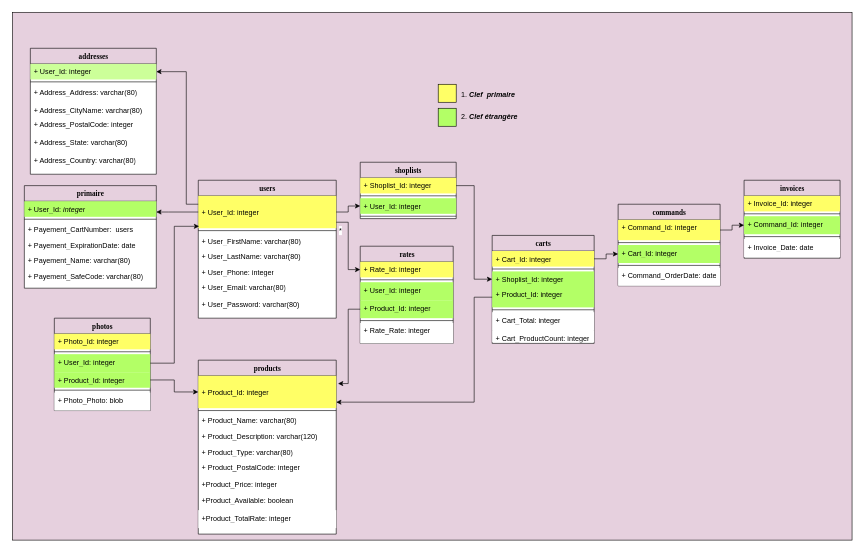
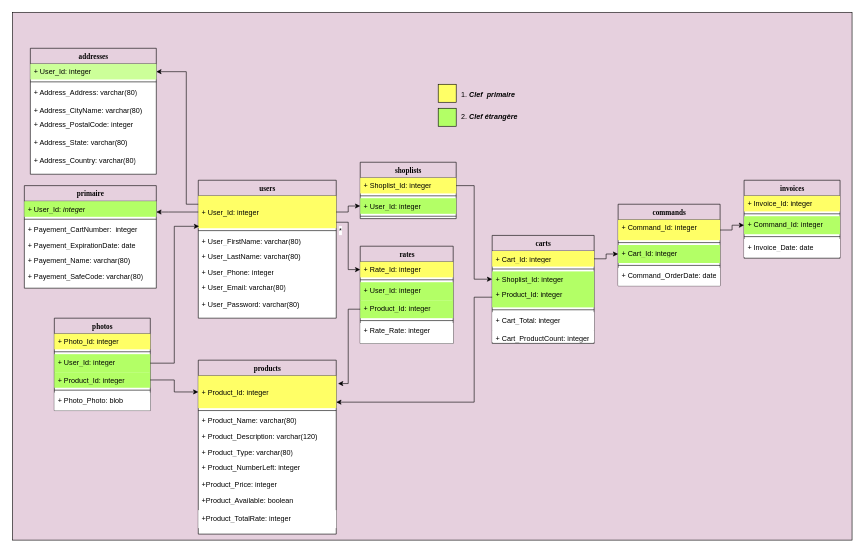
(84, 230) -> (88, 230)
(256, 468) -> (257, 468)
